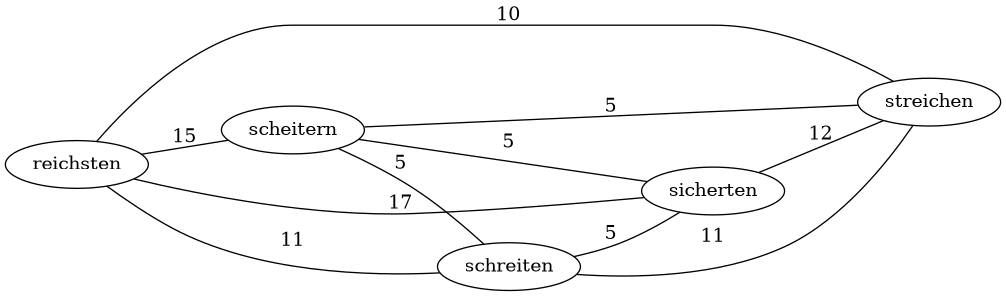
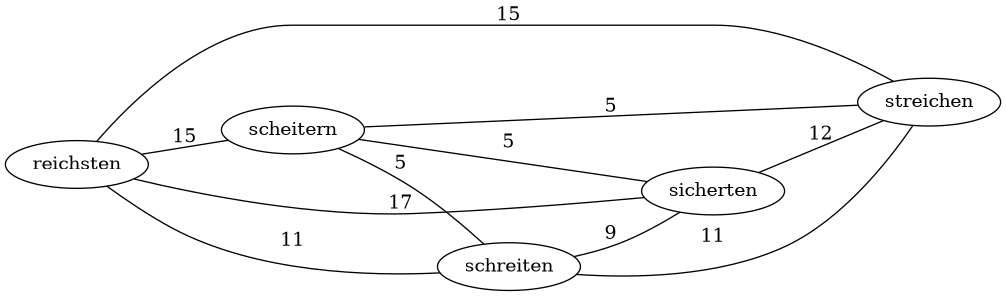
(509, 15) -> (509, 15)
(611, 234) -> (611, 234)
